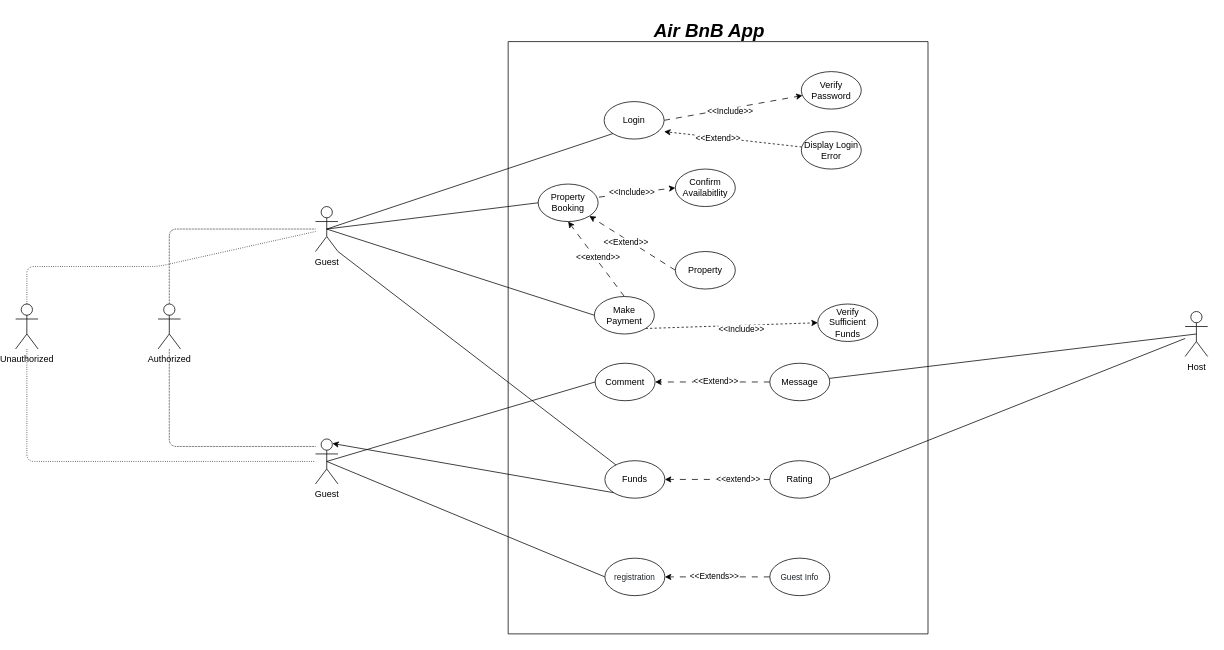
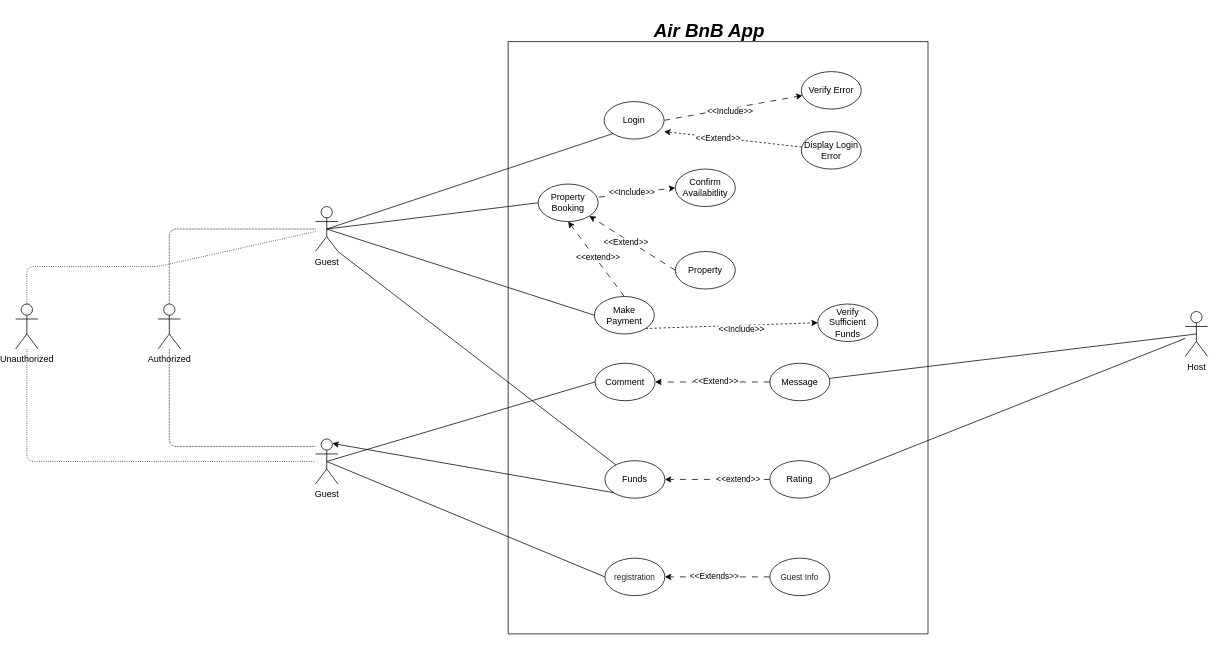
(831, 90) -> (831, 90)
